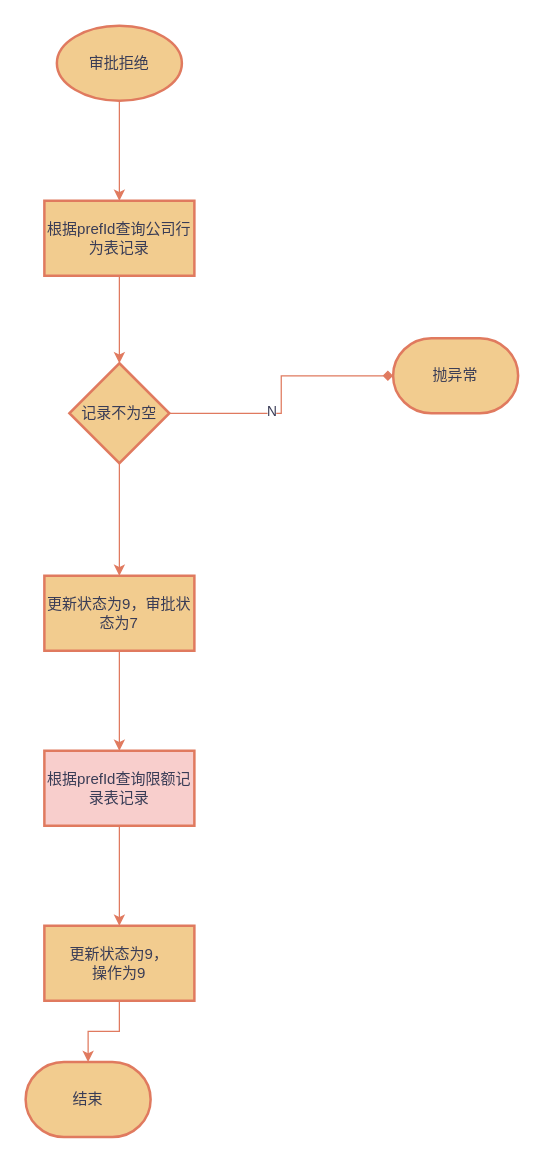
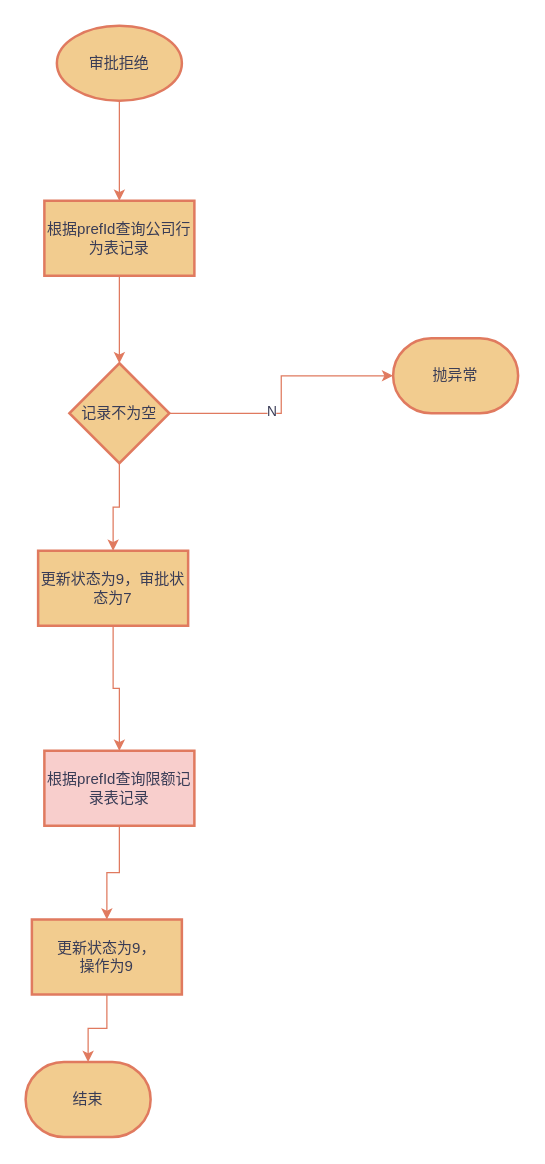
(382, 376) -> (383, 376)
(119, 613) -> (113, 588)
(119, 963) -> (107, 957)
